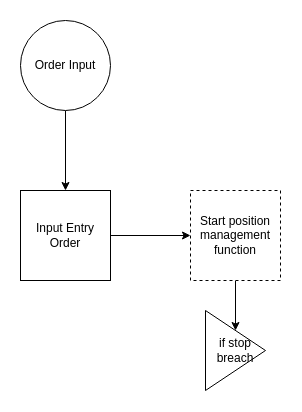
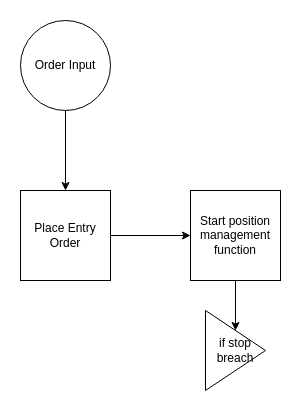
(66, 236) -> (66, 236)
(236, 236) -> (236, 236)
